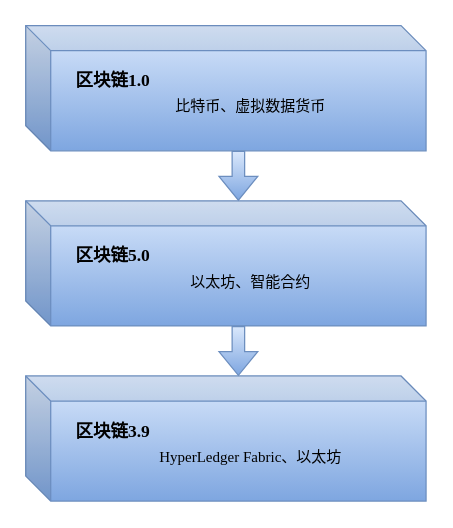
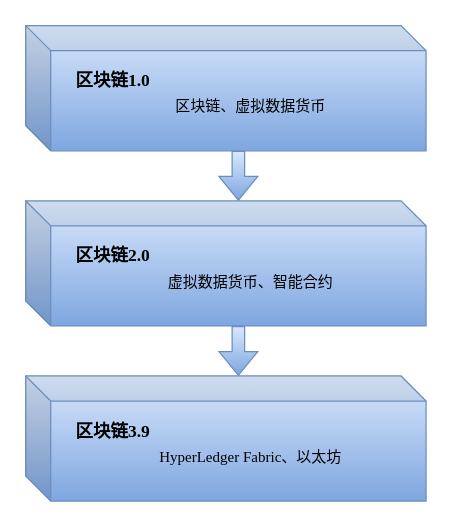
(251, 107) -> (251, 107)
(113, 257) -> (113, 257)
(251, 282) -> (251, 282)
